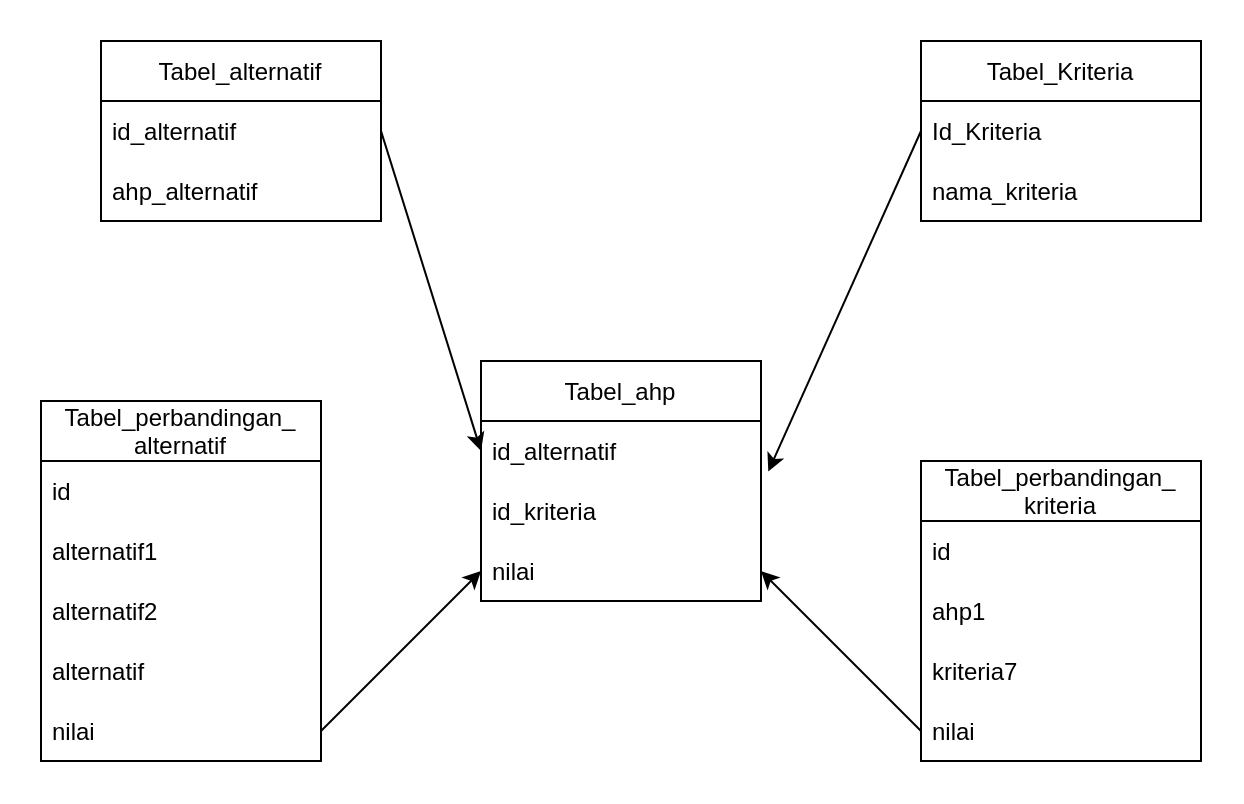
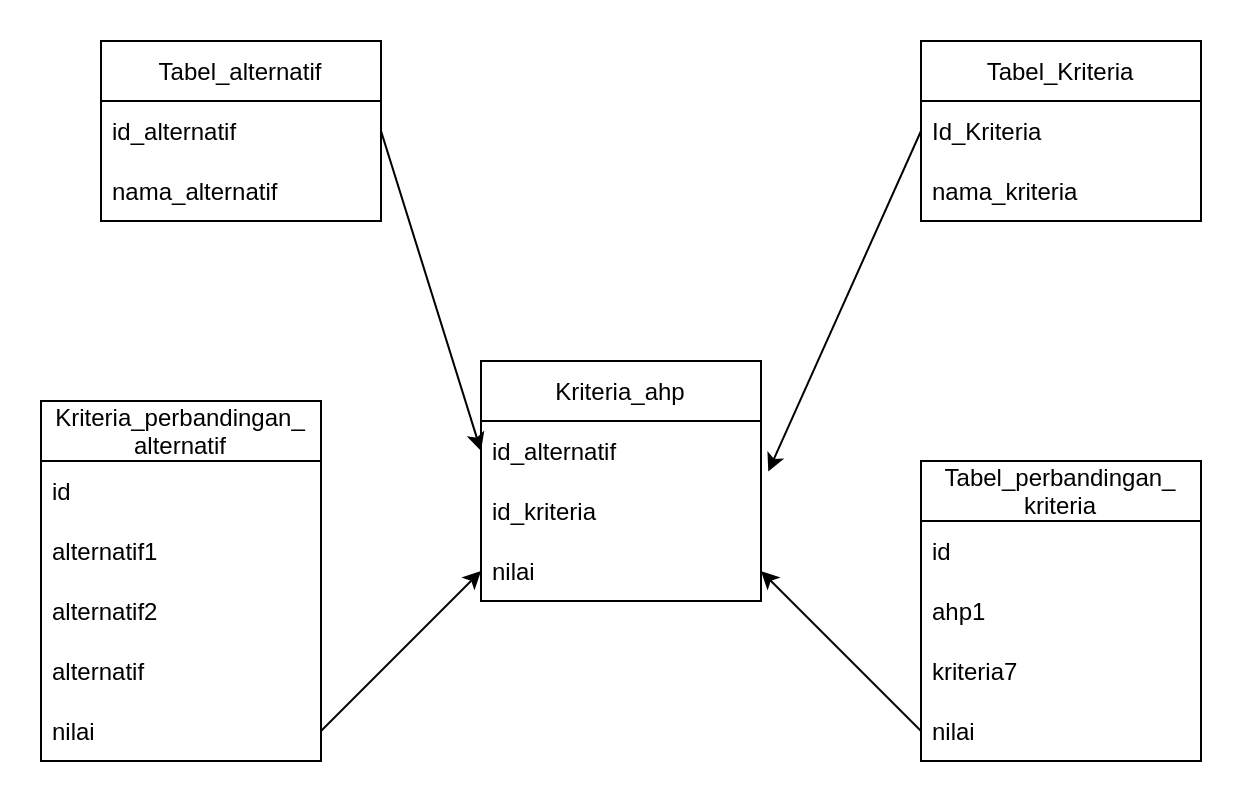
(200, 192) -> (207, 192)
(620, 392) -> (620, 392)
(180, 418) -> (180, 418)
